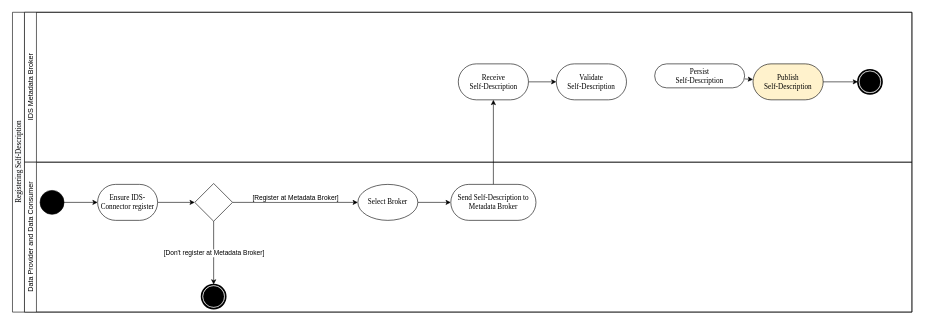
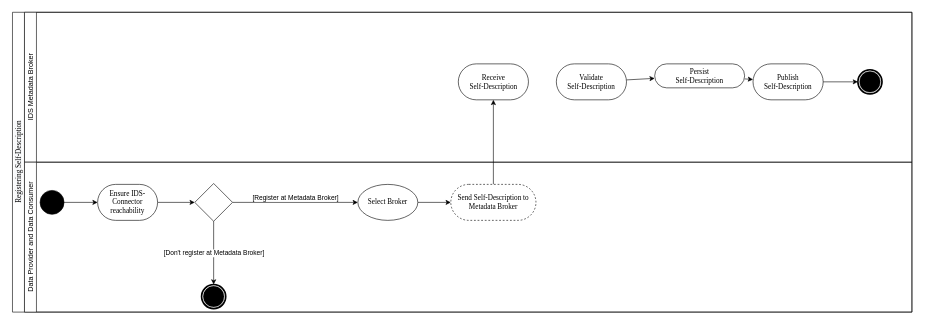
none -> (633, 80)
(551, 82) -> none
(788, 82) -> (788, 82)
(128, 203) -> (128, 203)
(494, 203) -> (494, 203)
